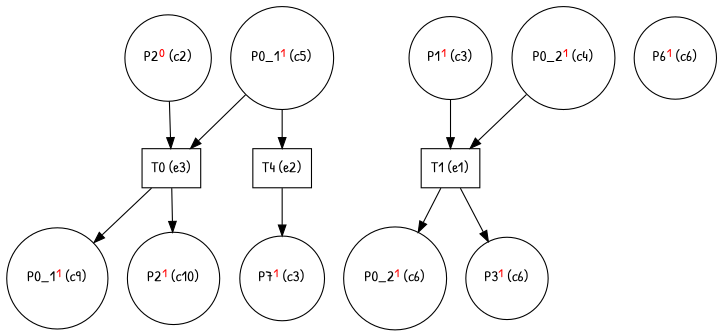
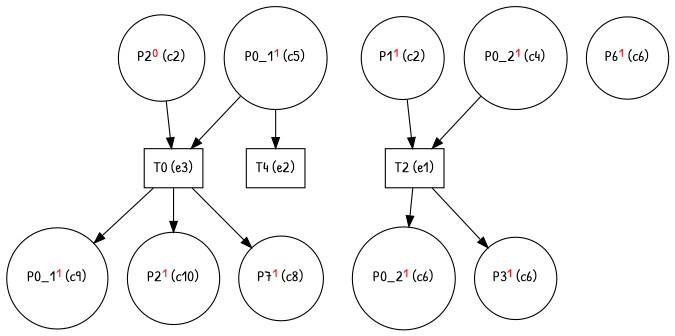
(460, 56) -> (413, 56)
(451, 168) -> (415, 168)
(282, 207) -> (218, 214)
(292, 277) -> (291, 277)
